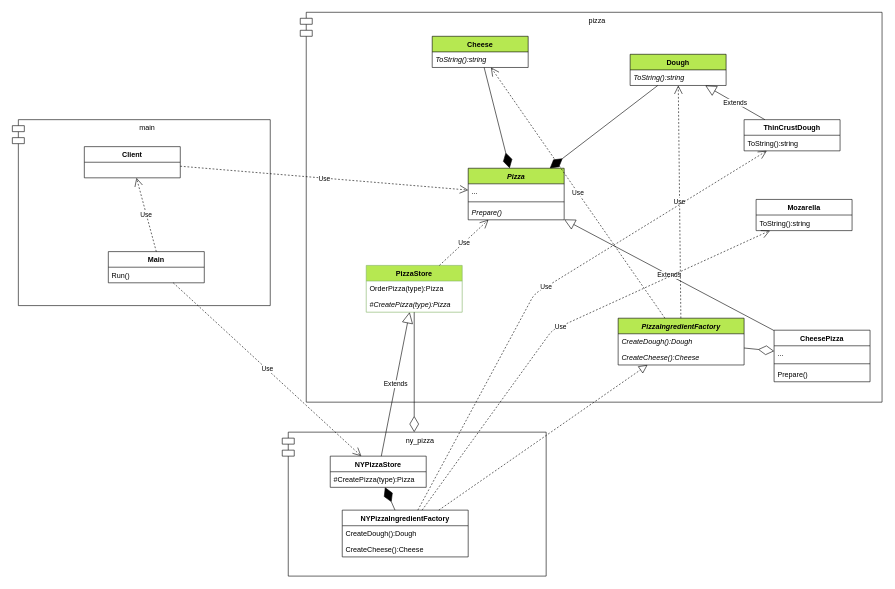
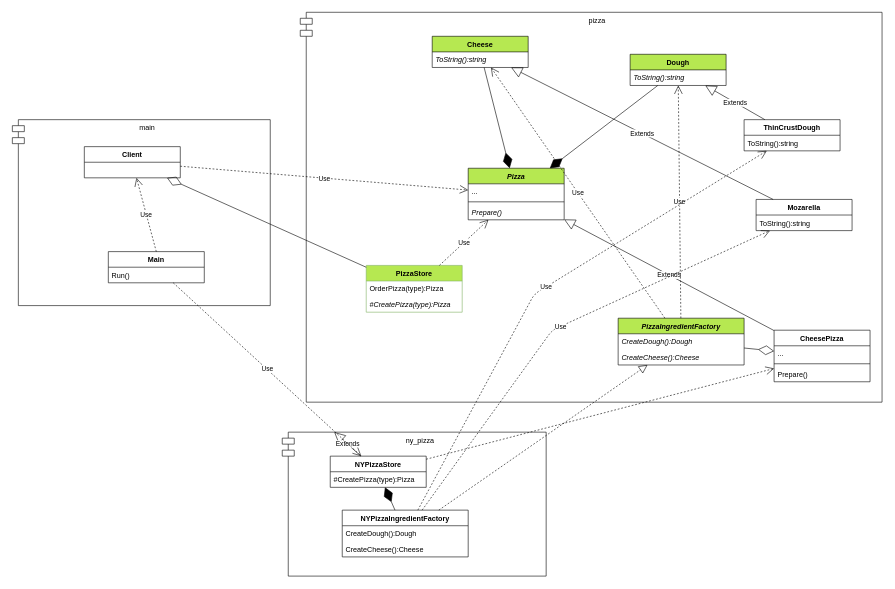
none -> (647, 136)
(414, 366) -> (274, 226)
none -> (713, 385)
(394, 390) -> (361, 456)
